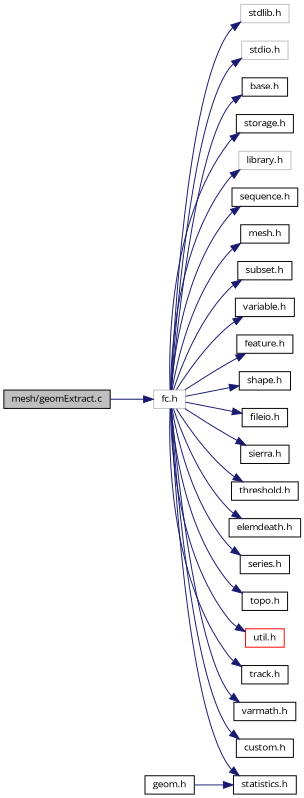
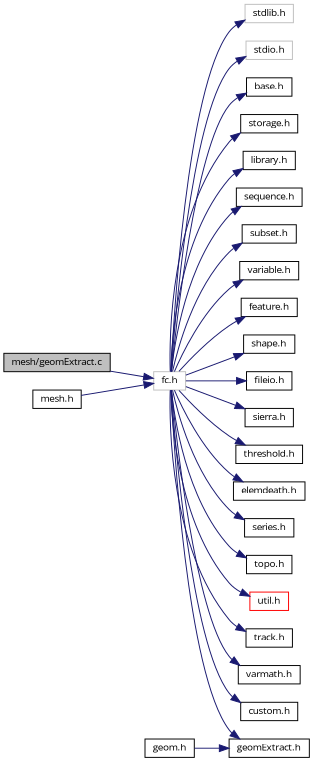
(265, 160) -> (269, 160)
(193, 315) -> (113, 390)
(265, 785) -> (269, 748)
